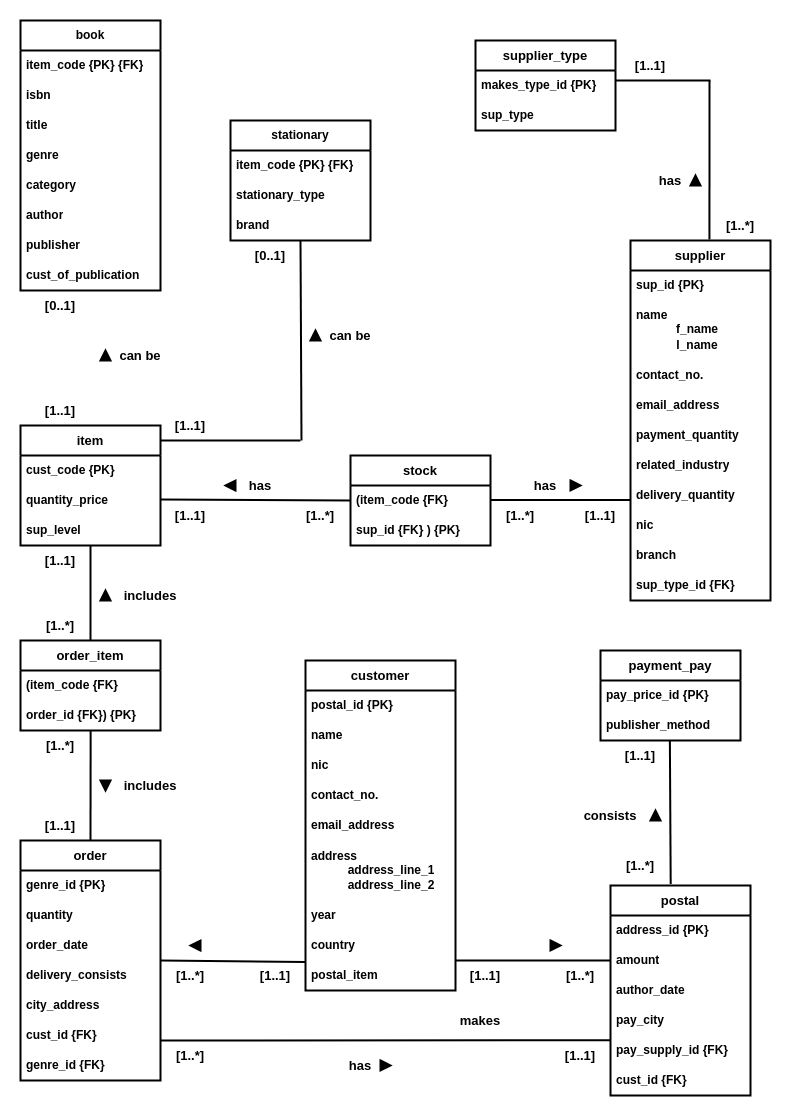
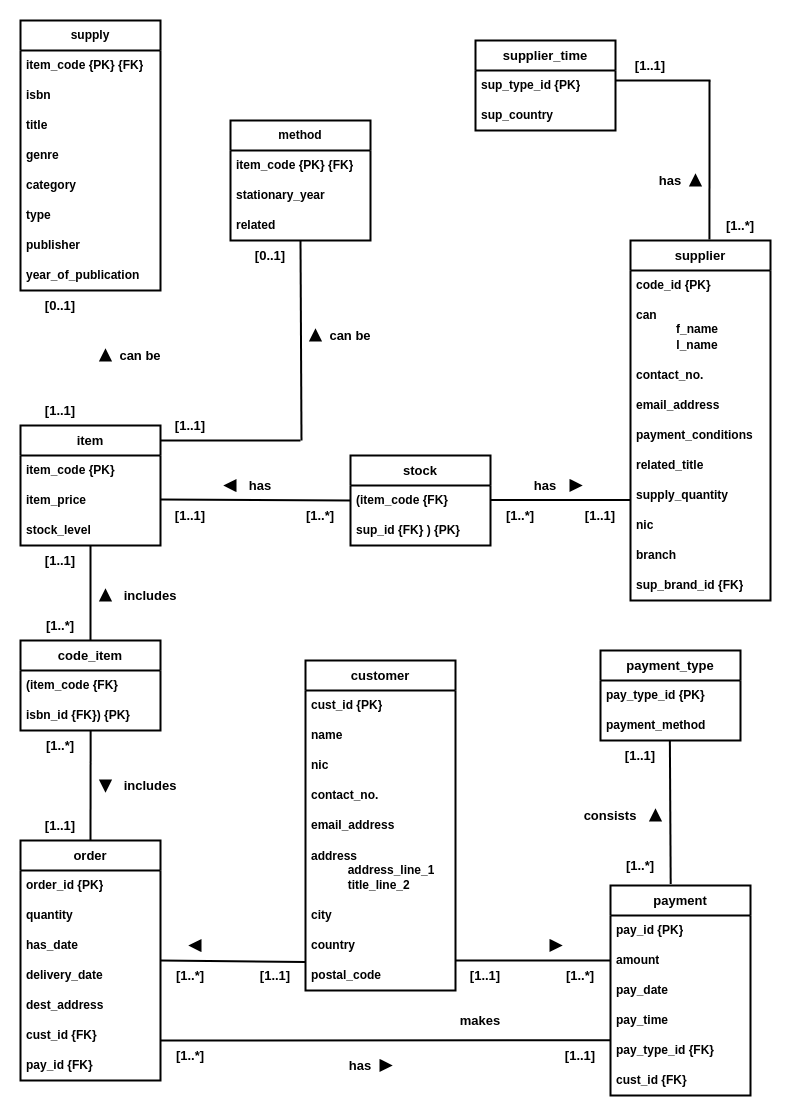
(91, 36) -> (91, 36)
(546, 56) -> (546, 56)
(539, 86) -> (532, 86)
(508, 116) -> (518, 116)
(301, 136) -> (301, 136)
(285, 196) -> (285, 196)
(47, 216) -> (40, 216)
(253, 226) -> (258, 226)
(86, 276) -> (86, 276)
(670, 286) -> (674, 286)
(657, 331) -> (657, 331)
(689, 436) -> (694, 436)
(687, 466) -> (676, 466)
(72, 471) -> (70, 471)
(689, 496) -> (684, 496)
(70, 501) -> (57, 501)
(54, 531) -> (60, 531)
(687, 586) -> (691, 586)
(91, 656) -> (91, 656)
(671, 666) -> (671, 666)
(659, 696) -> (657, 696)
(354, 706) -> (349, 706)
(86, 716) -> (81, 716)
(657, 726) -> (654, 726)
(355, 871) -> (355, 871)
(67, 886) -> (67, 886)
(681, 901) -> (681, 901)
(325, 916) -> (323, 916)
(664, 931) -> (650, 931)
(60, 946) -> (53, 946)
(79, 976) -> (67, 976)
(345, 976) -> (347, 976)
(653, 991) -> (643, 991)
(65, 1006) -> (67, 1006)
(642, 1021) -> (642, 1021)
(672, 1051) -> (667, 1051)
(67, 1066) -> (60, 1066)
